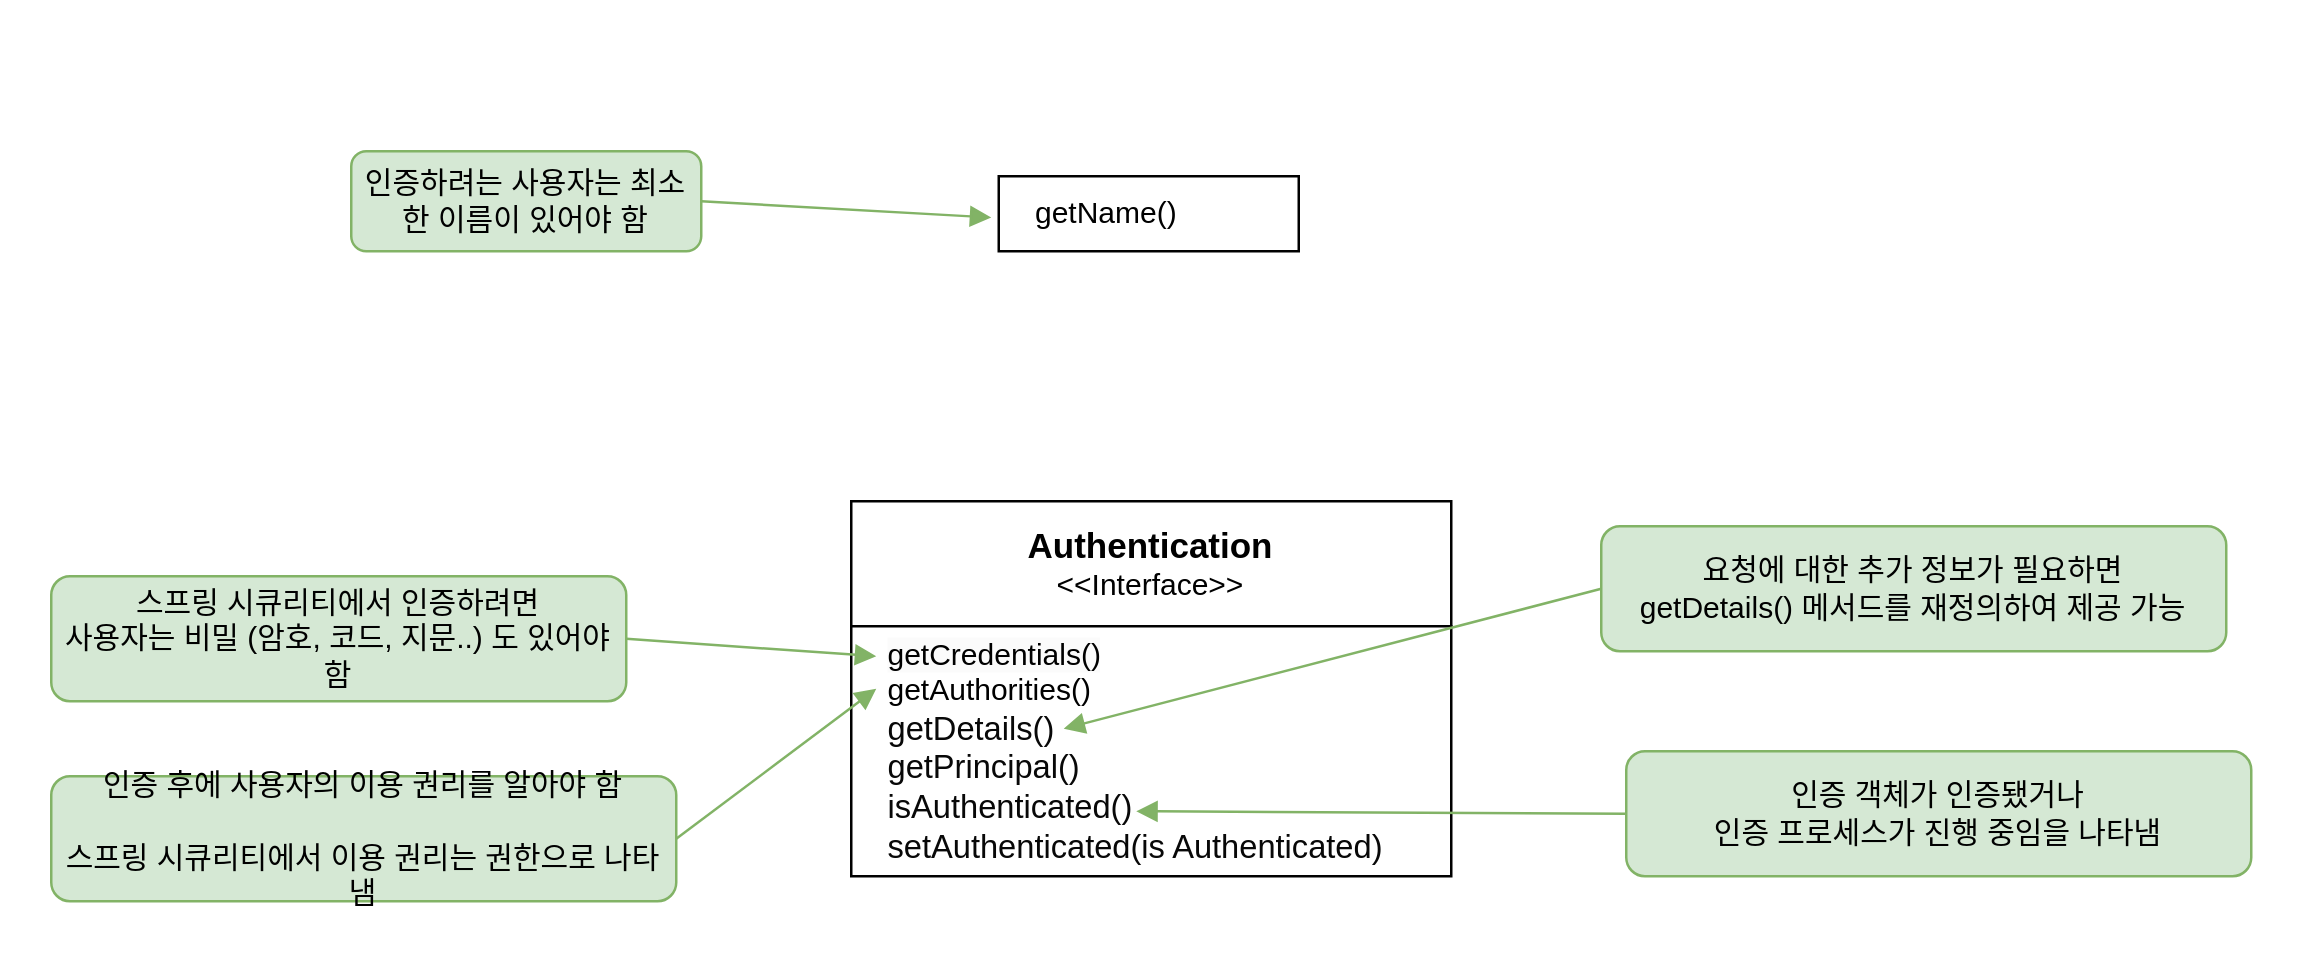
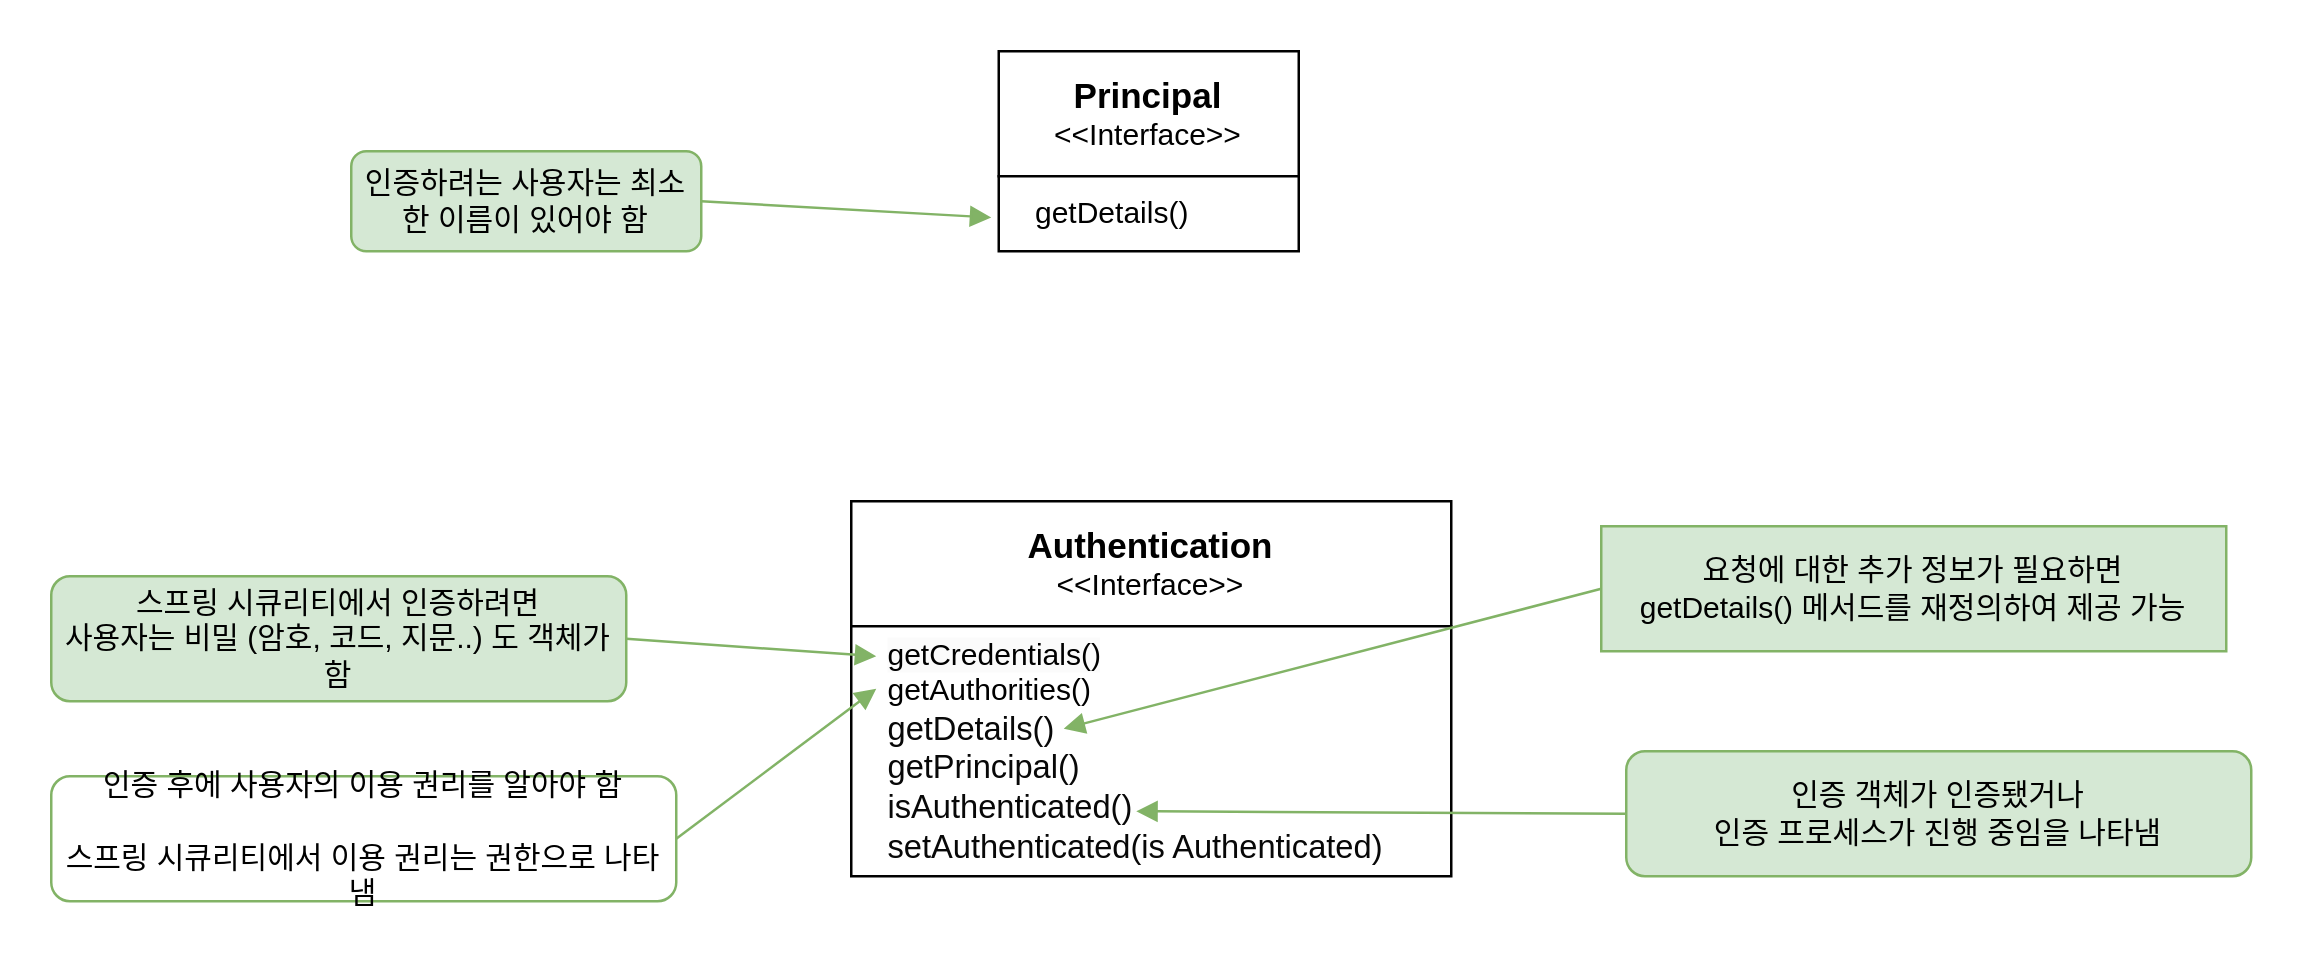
none -> (1149, 114)
(1112, 214) -> (1129, 214)
(1914, 589) -> (1914, 589)
(339, 639) -> (339, 639)
(364, 839) -> (364, 839)
